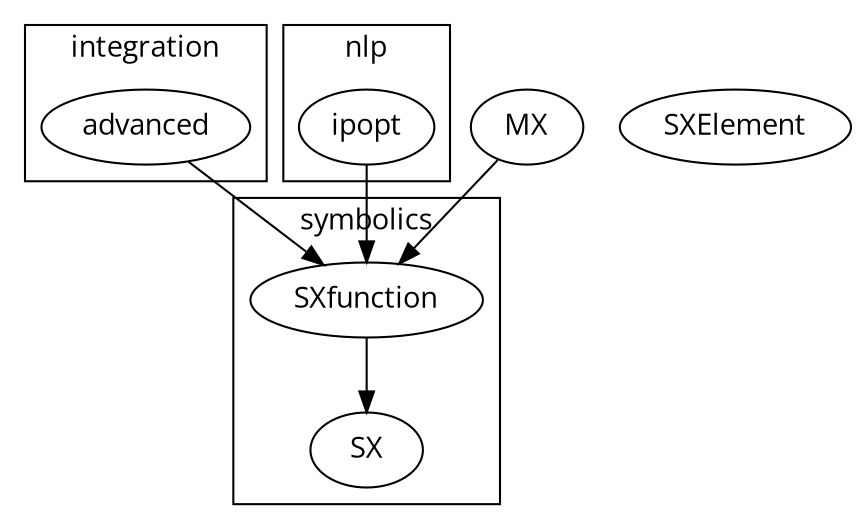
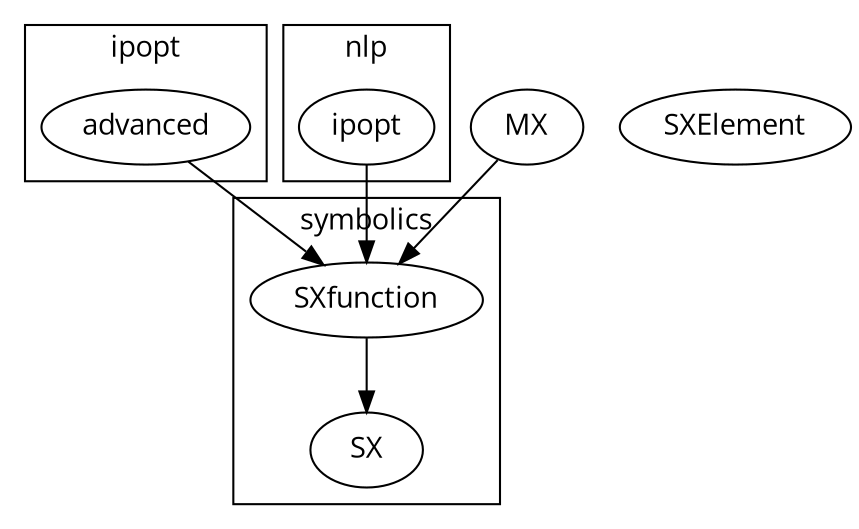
(146, 49) -> (146, 49)
